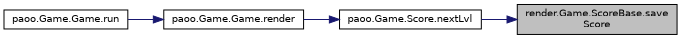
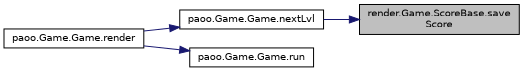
(141, 19) -> (162, 48)
(410, 19) -> (252, 19)
